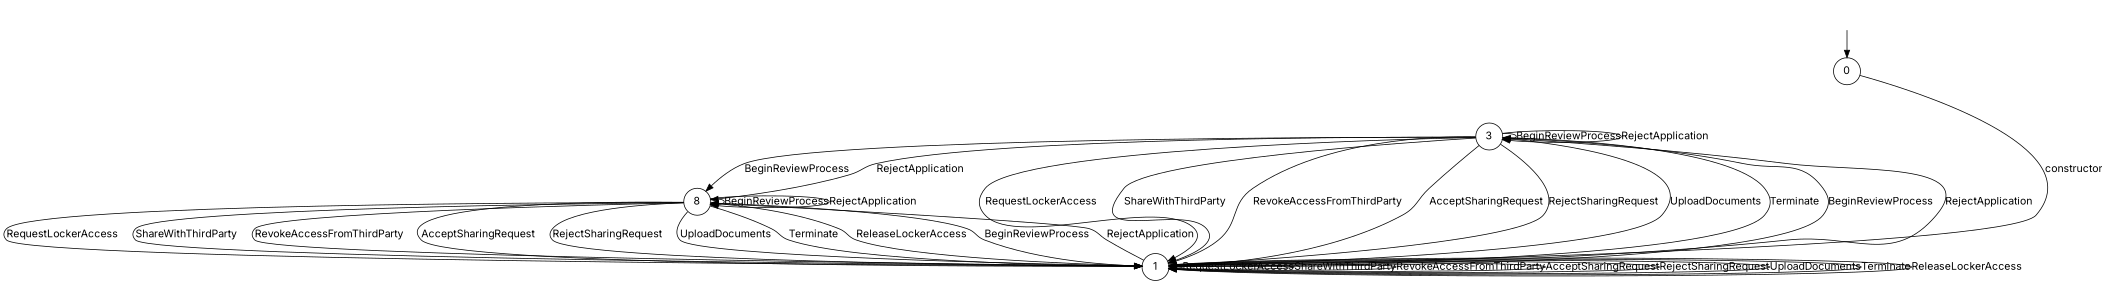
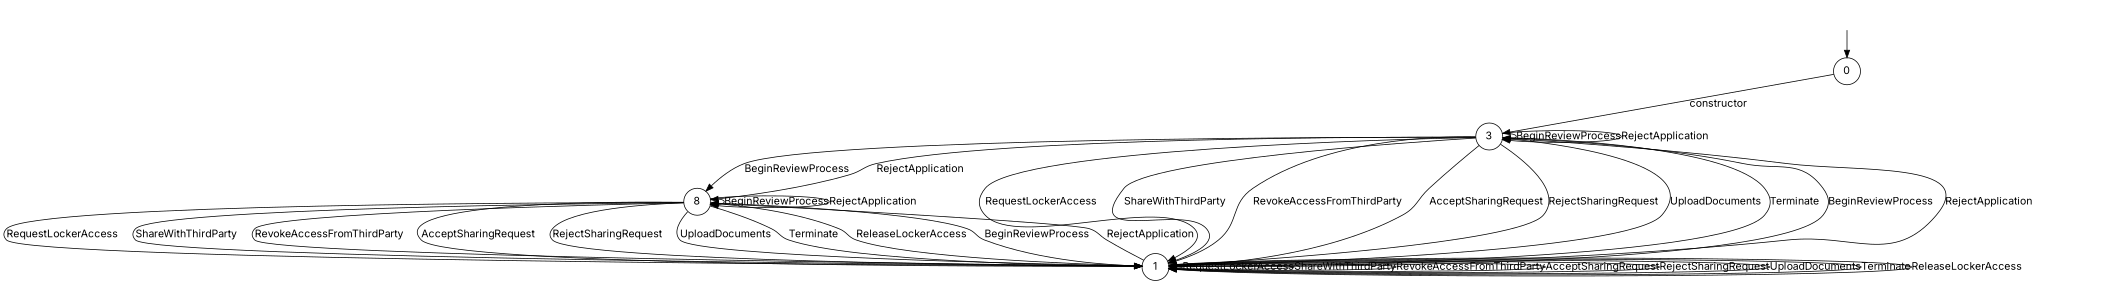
(1792, 245) -> (1672, 103)
